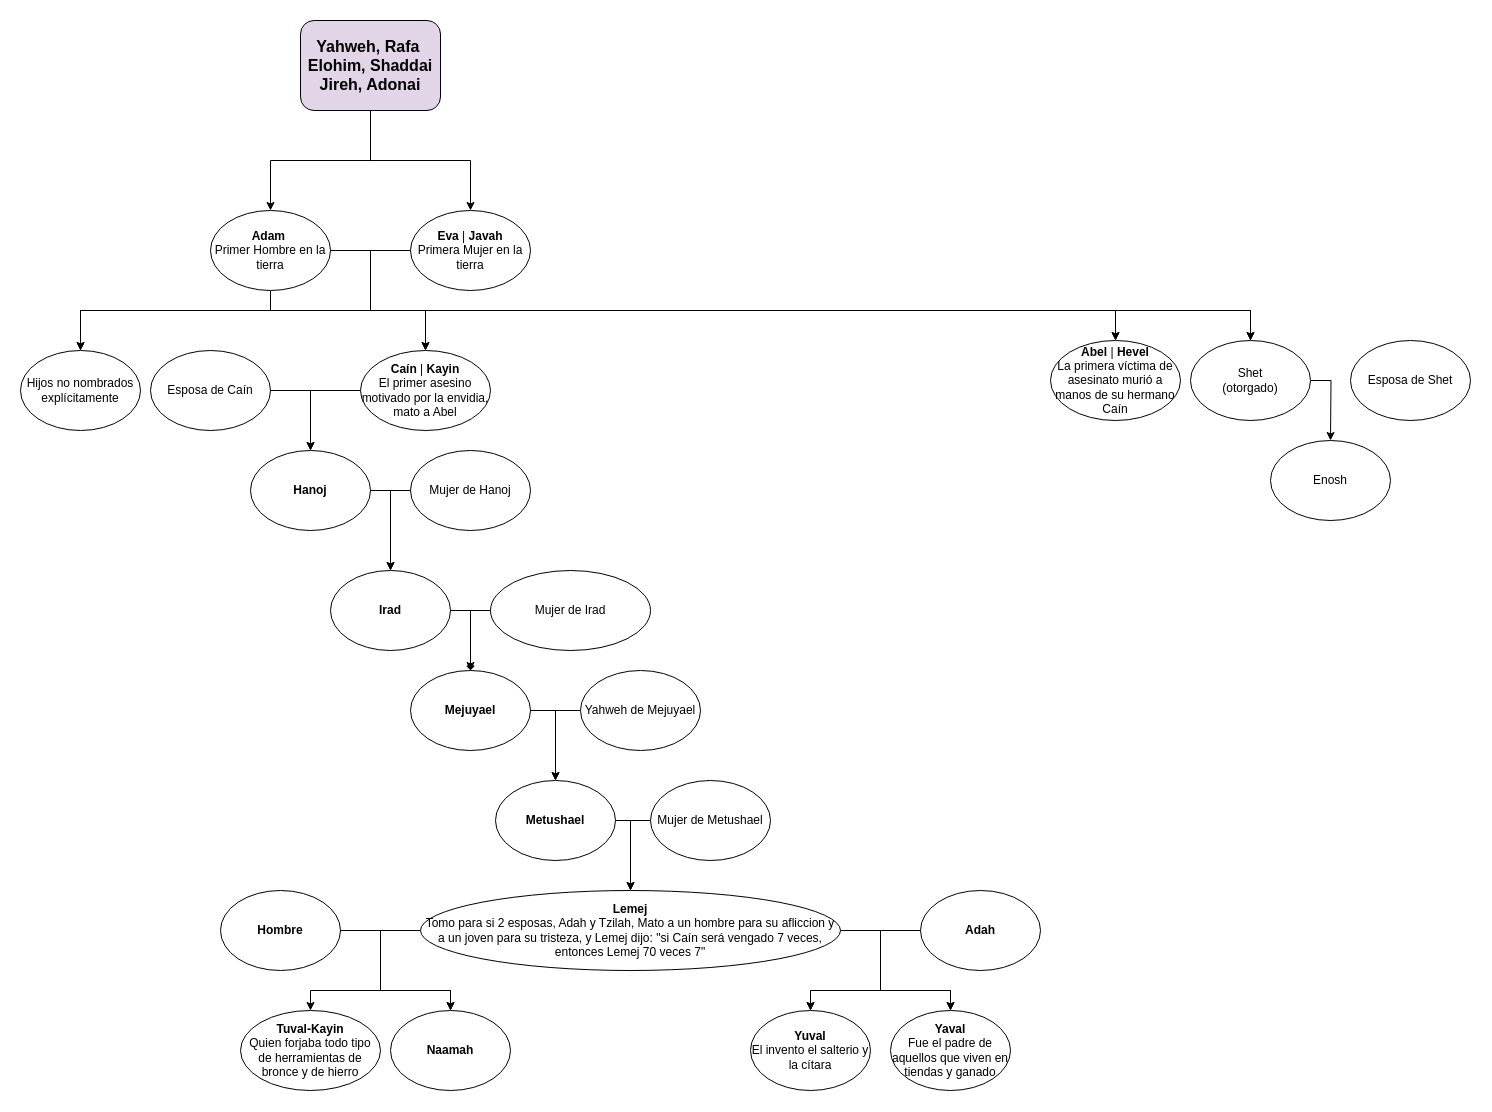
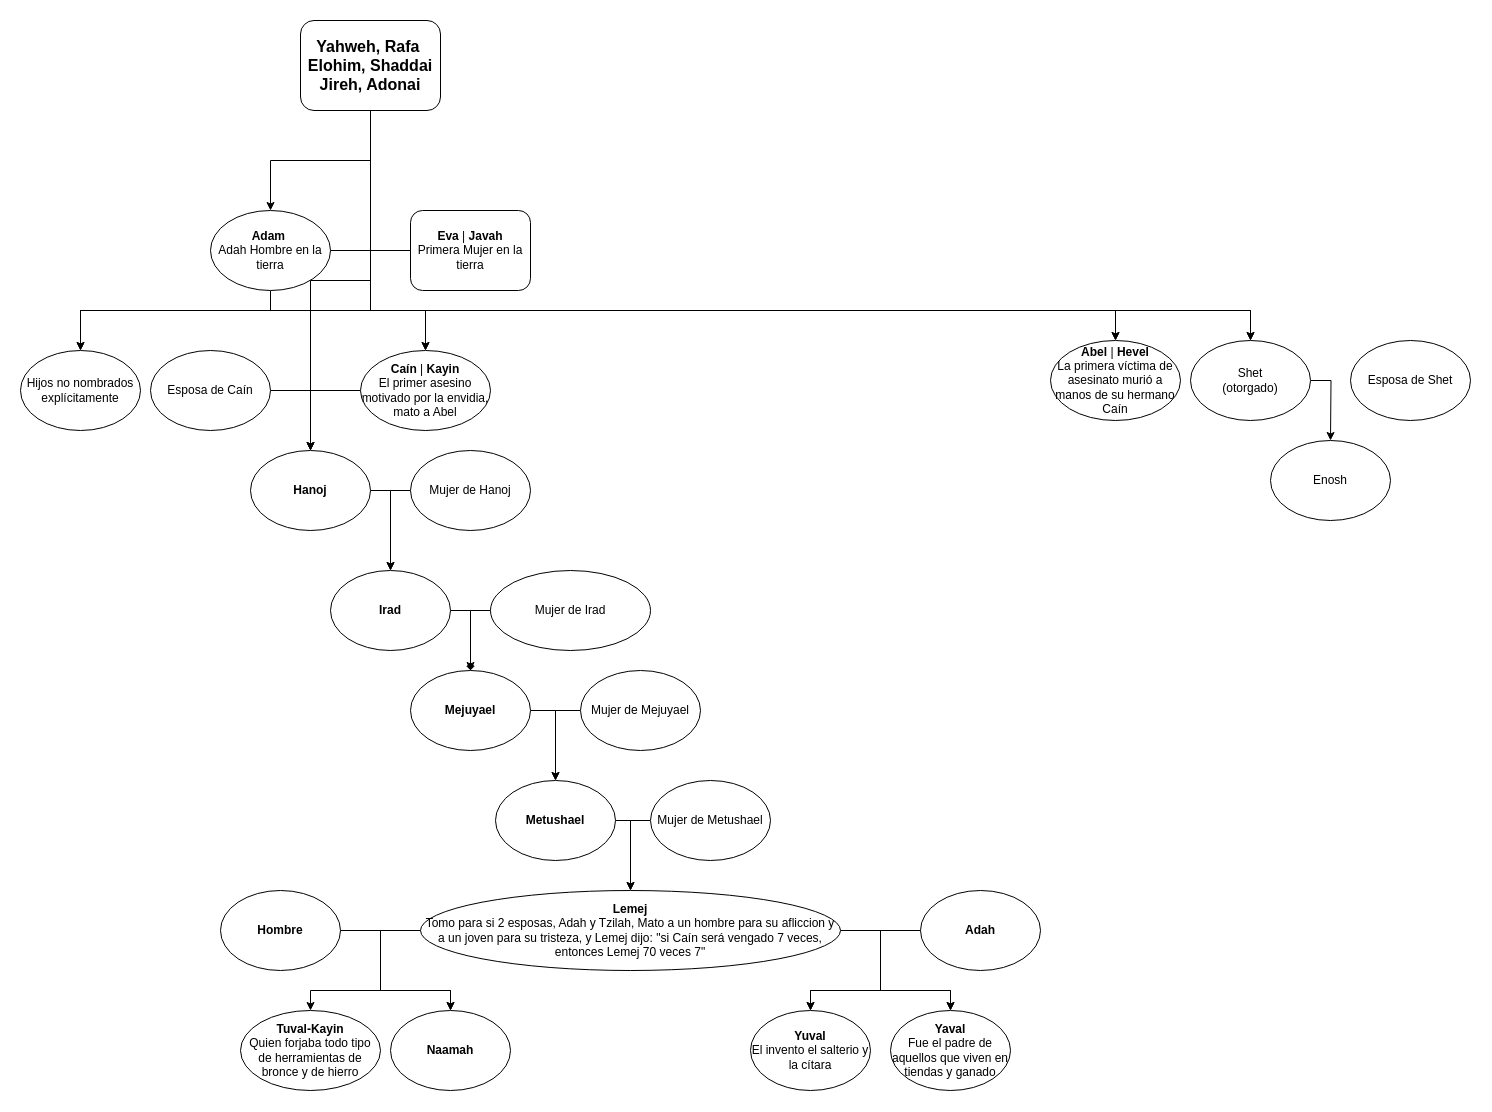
(371, 66) -> (371, 66)
(443, 161) -> (311, 305)
(271, 251) -> (271, 251)
(471, 251) -> (471, 251)
(641, 711) -> (641, 711)
